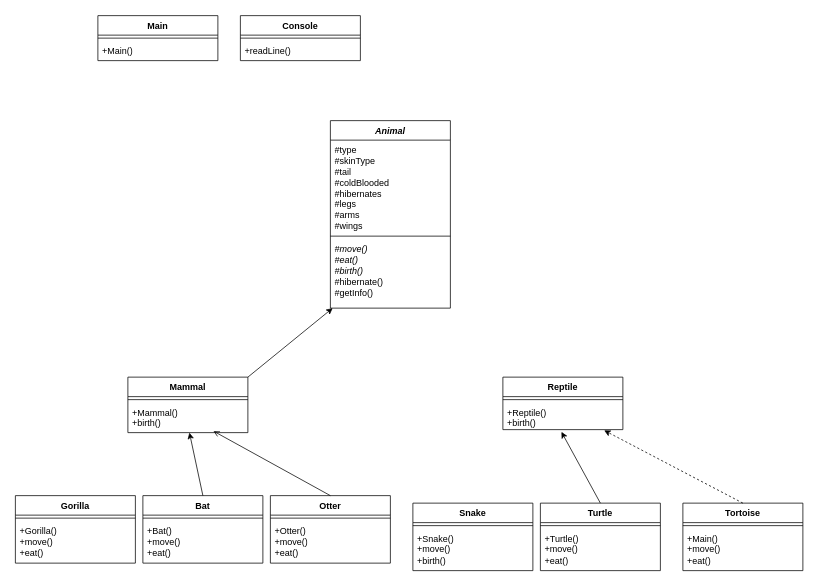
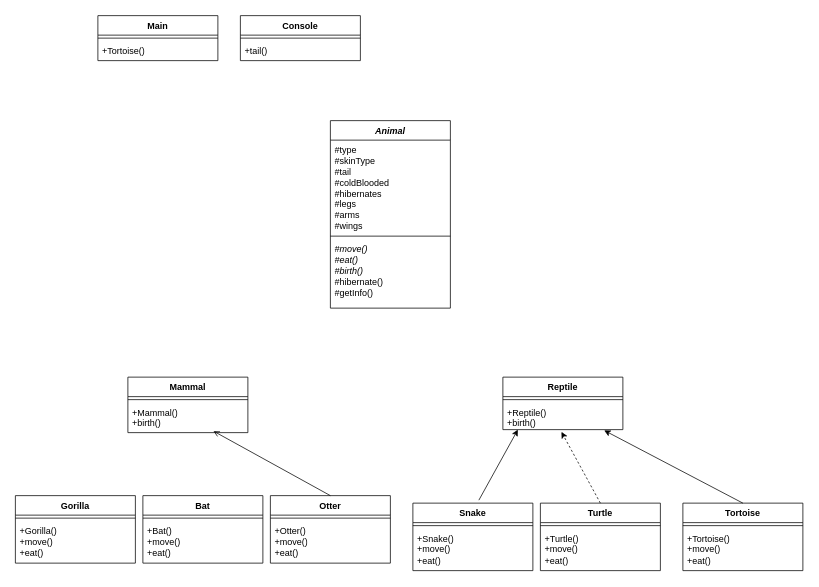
(119, 52) -> (129, 52)
(271, 52) -> (260, 52)
(288, 344) -> none
(197, 467) -> none
none -> (497, 467)
(676, 468) -> (676, 468)
(582, 469) -> (582, 469)
(438, 550) -> (438, 550)
(705, 550) -> (714, 550)
